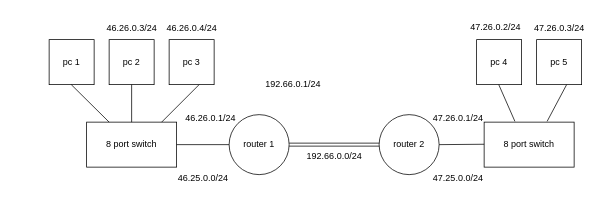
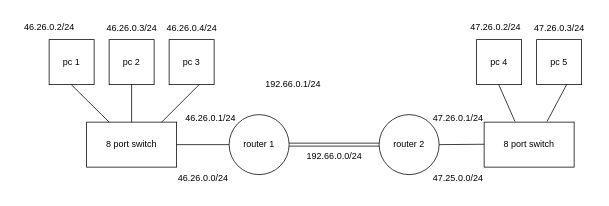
none -> (49, 27)
(203, 178) -> (203, 178)
